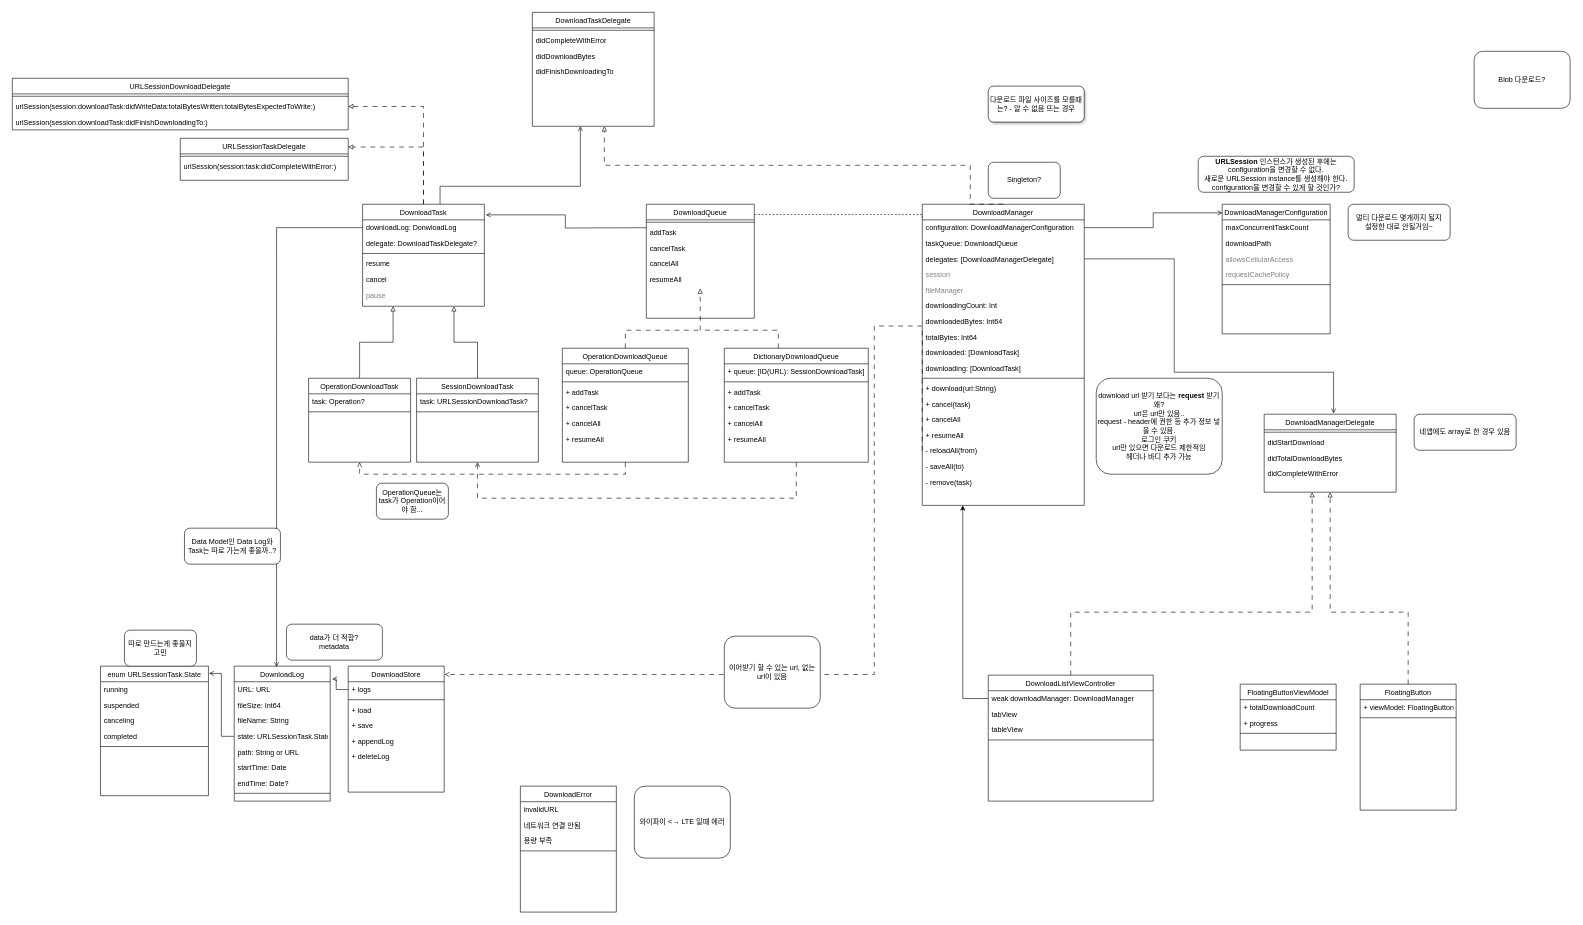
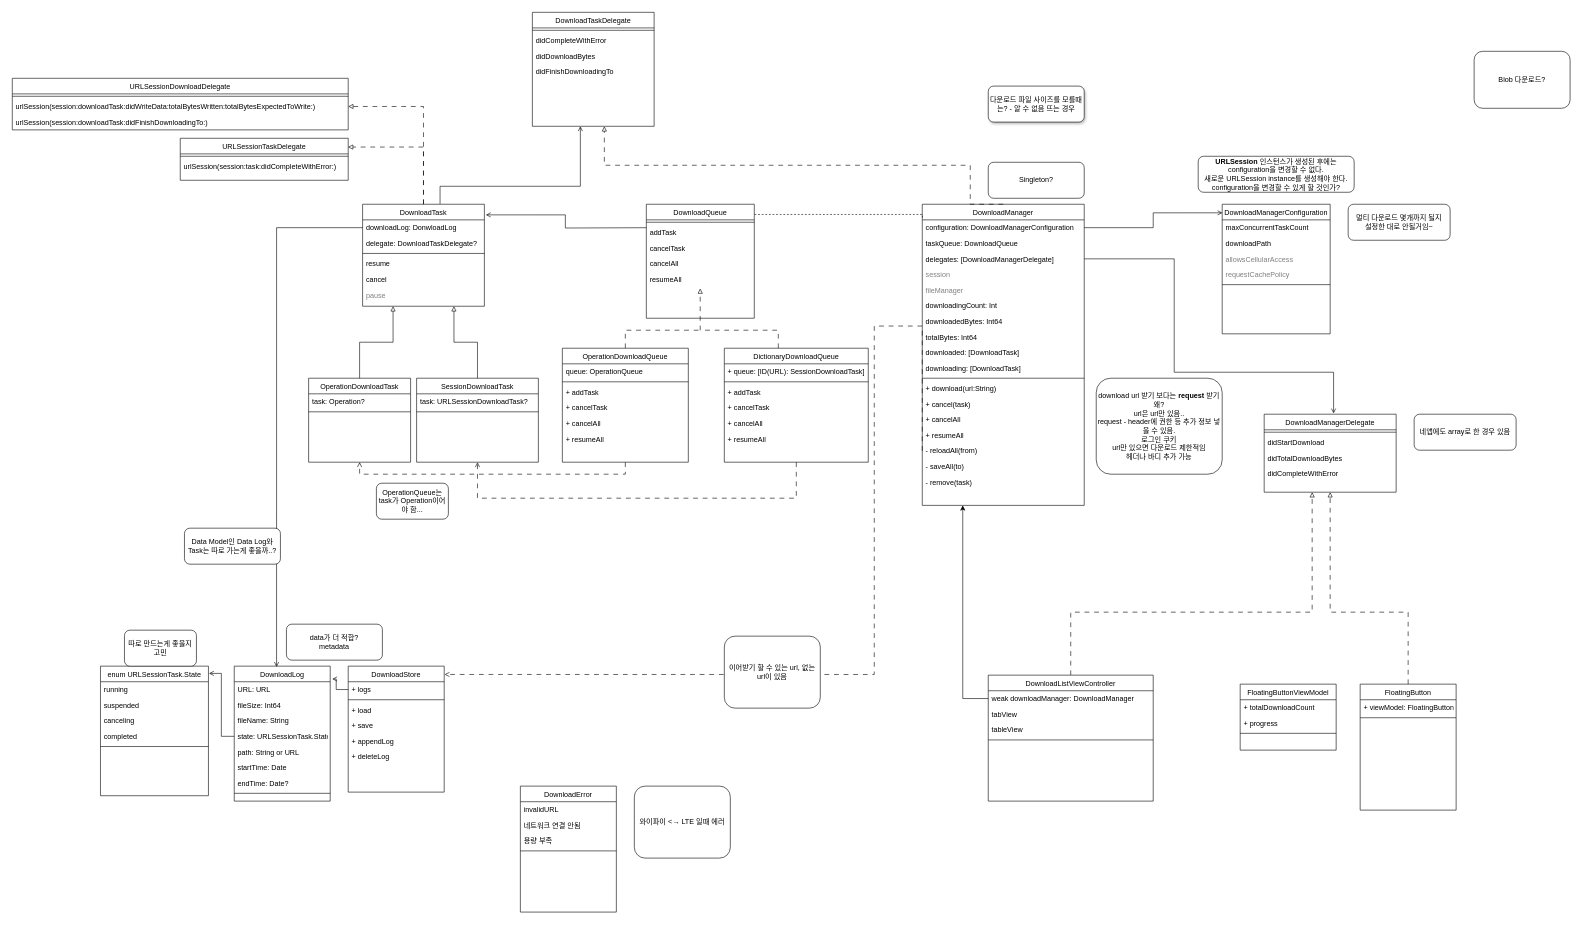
(1025, 180) -> (1037, 180)
